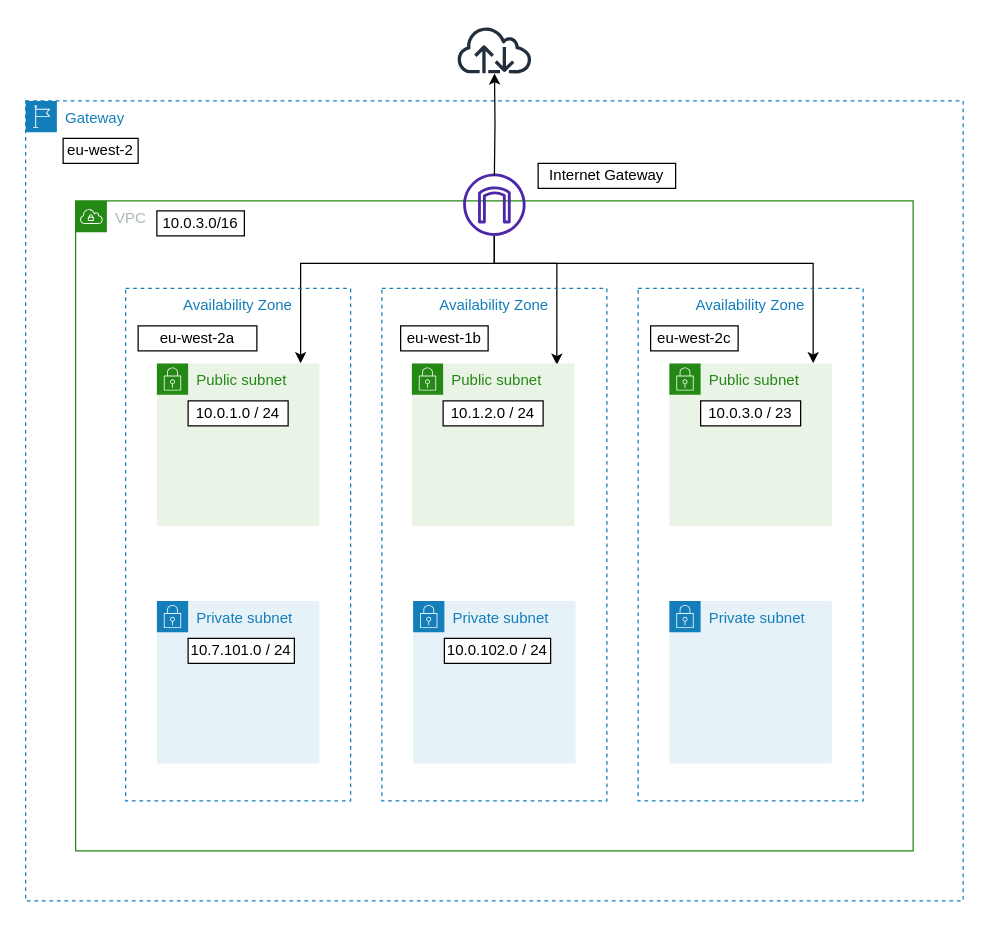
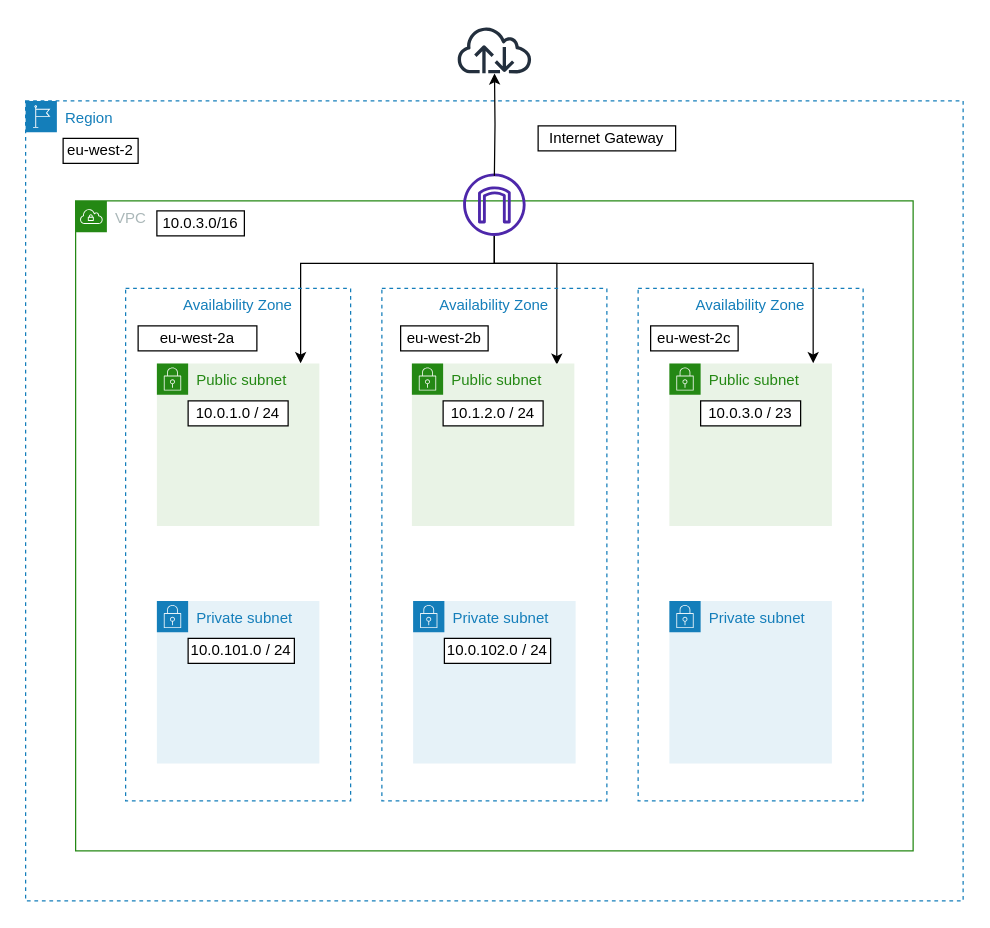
(95, 118) -> (89, 118)
(607, 176) -> (607, 138)
(444, 338) -> (444, 338)
(241, 651) -> (241, 651)
